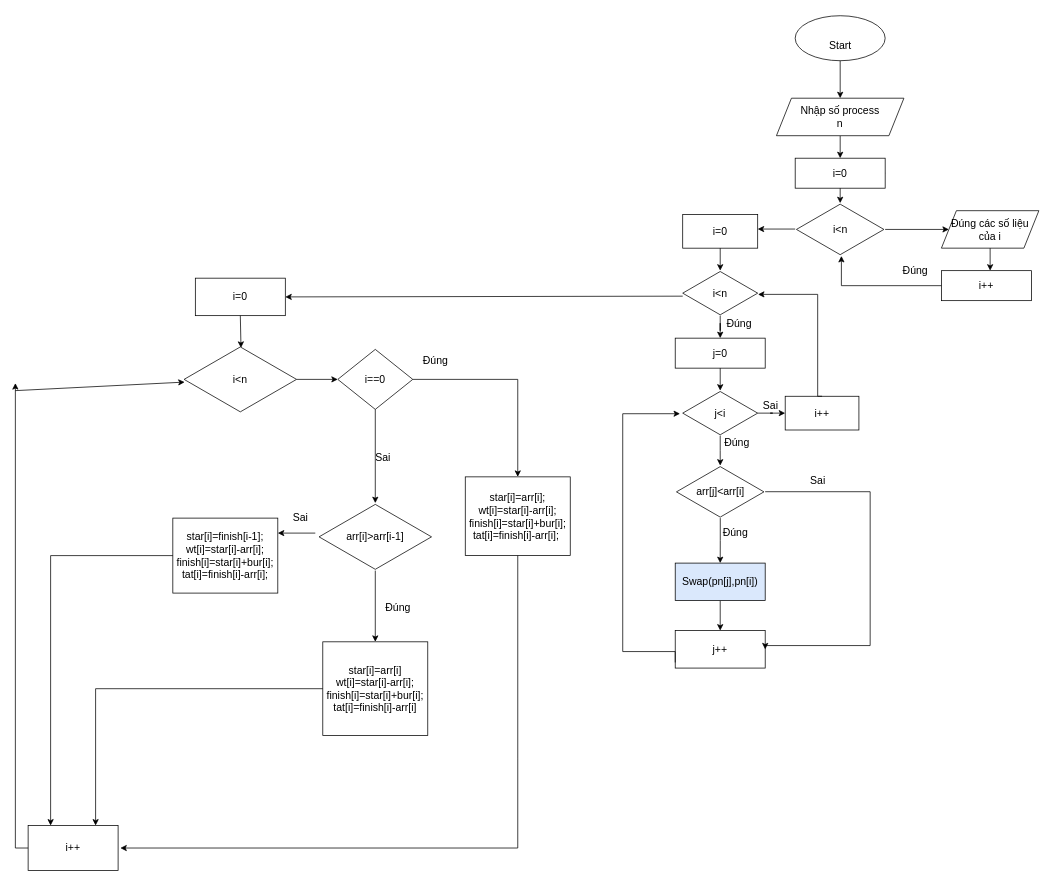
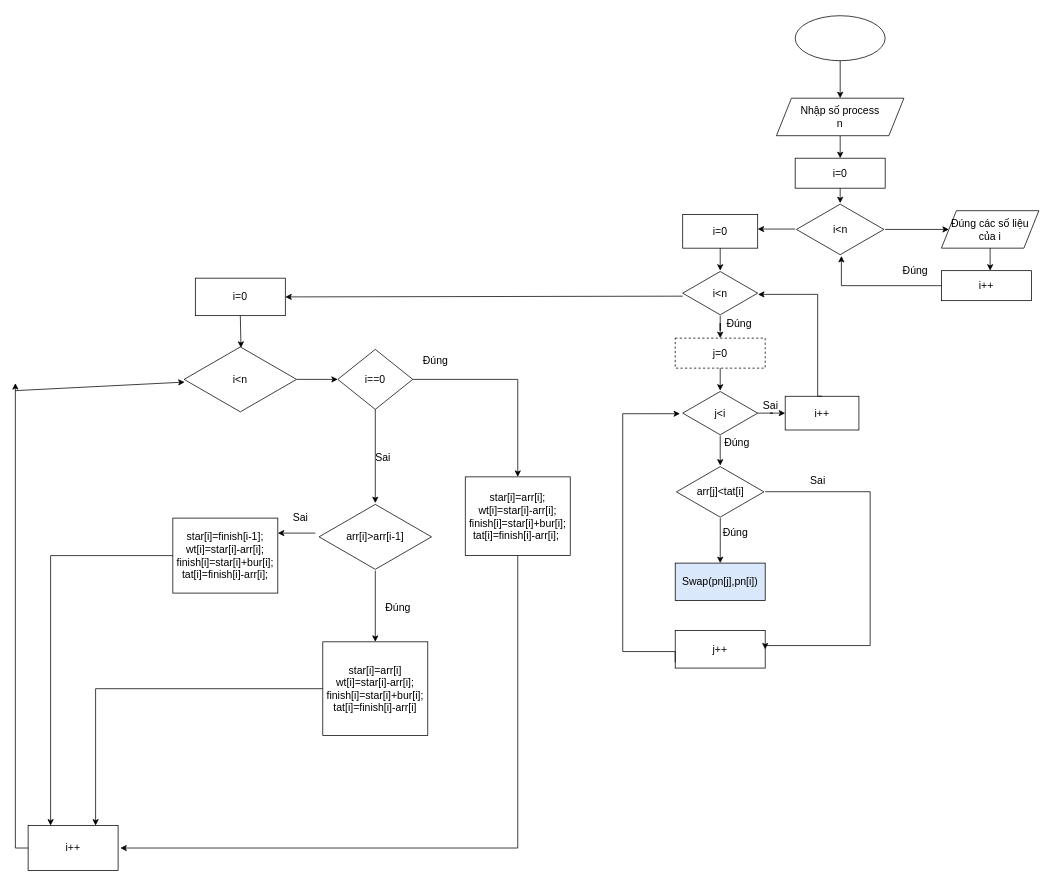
(840, 45) -> none
(720, 353) -> (720, 353)
(721, 492) -> (721, 492)
(720, 612) -> none
